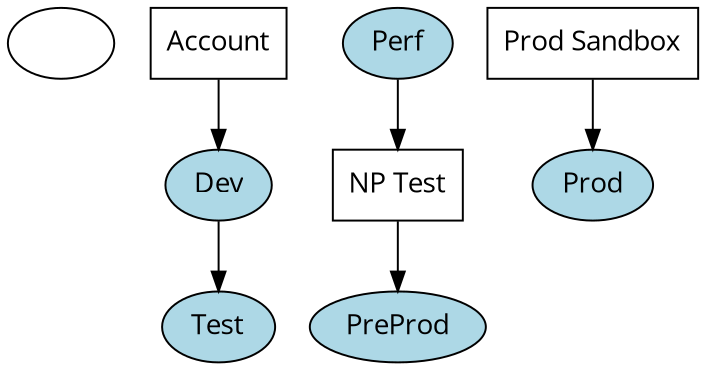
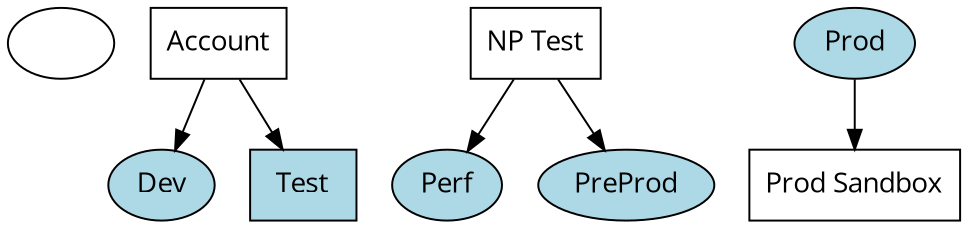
(398, 105) -> (496, 107)
(593, 105) -> (855, 105)
(219, 246) -> (256, 106)
(219, 327) -> (303, 185)
